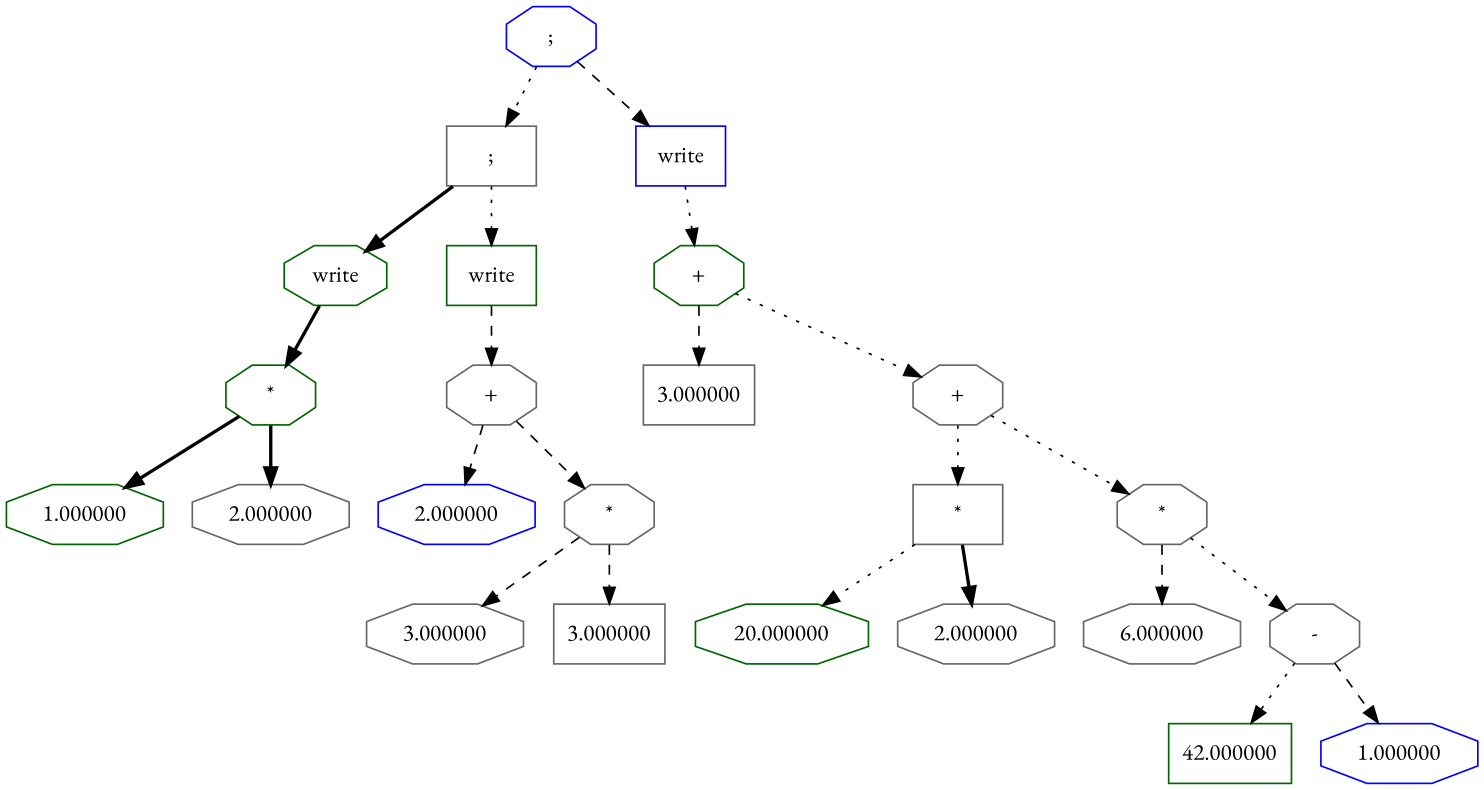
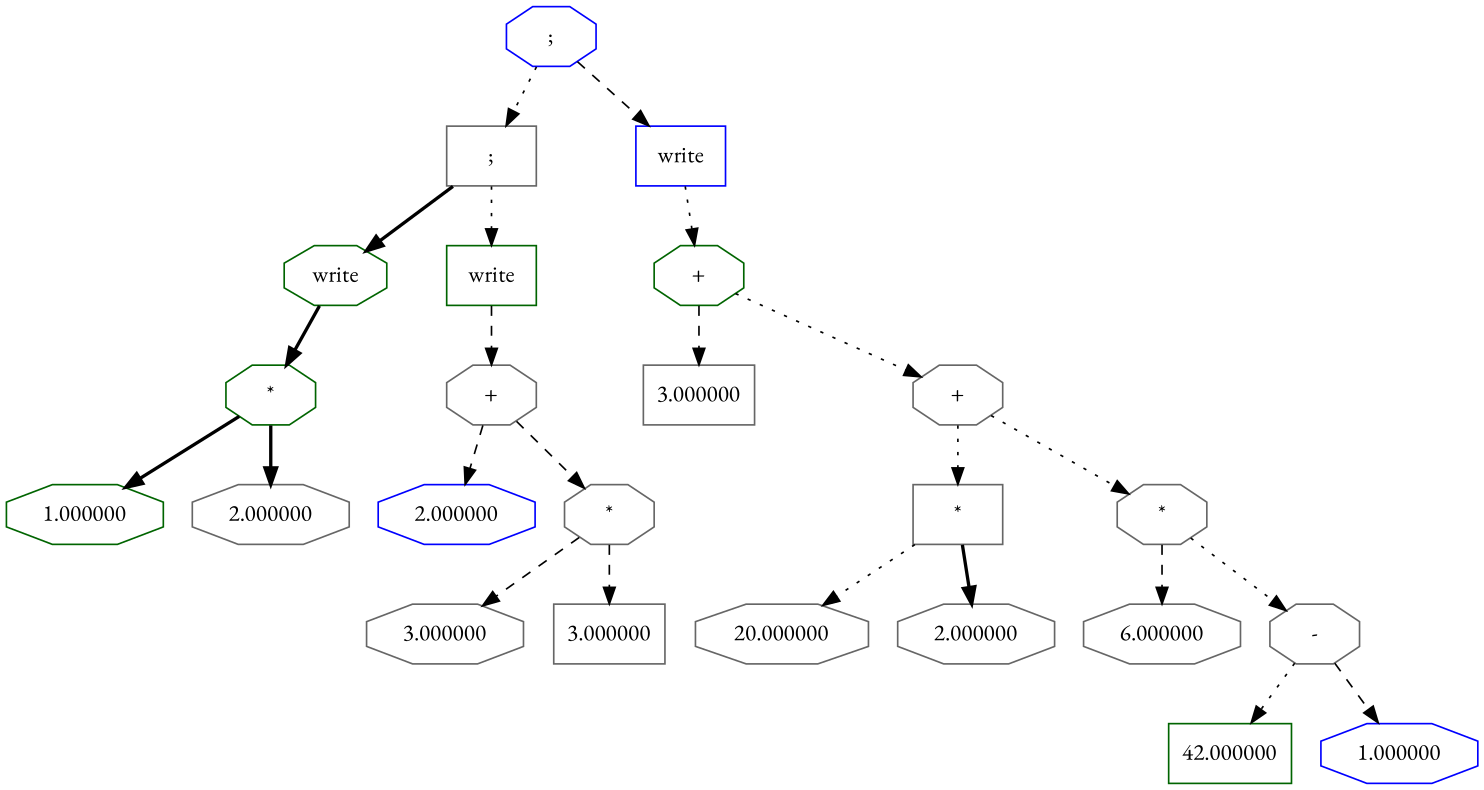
(782, 634) -> (782, 634)
